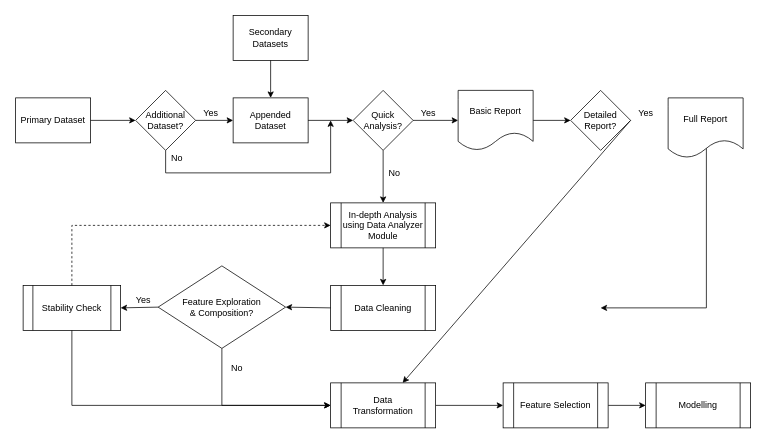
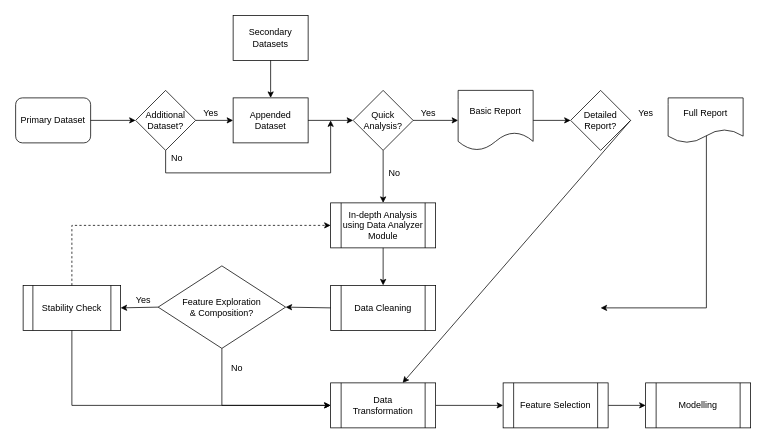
(53, 120) -> (53, 120)
(705, 128) -> (705, 120)
